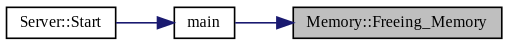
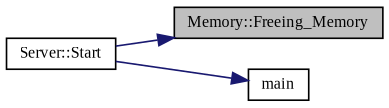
(256, 23) -> (137, 43)
